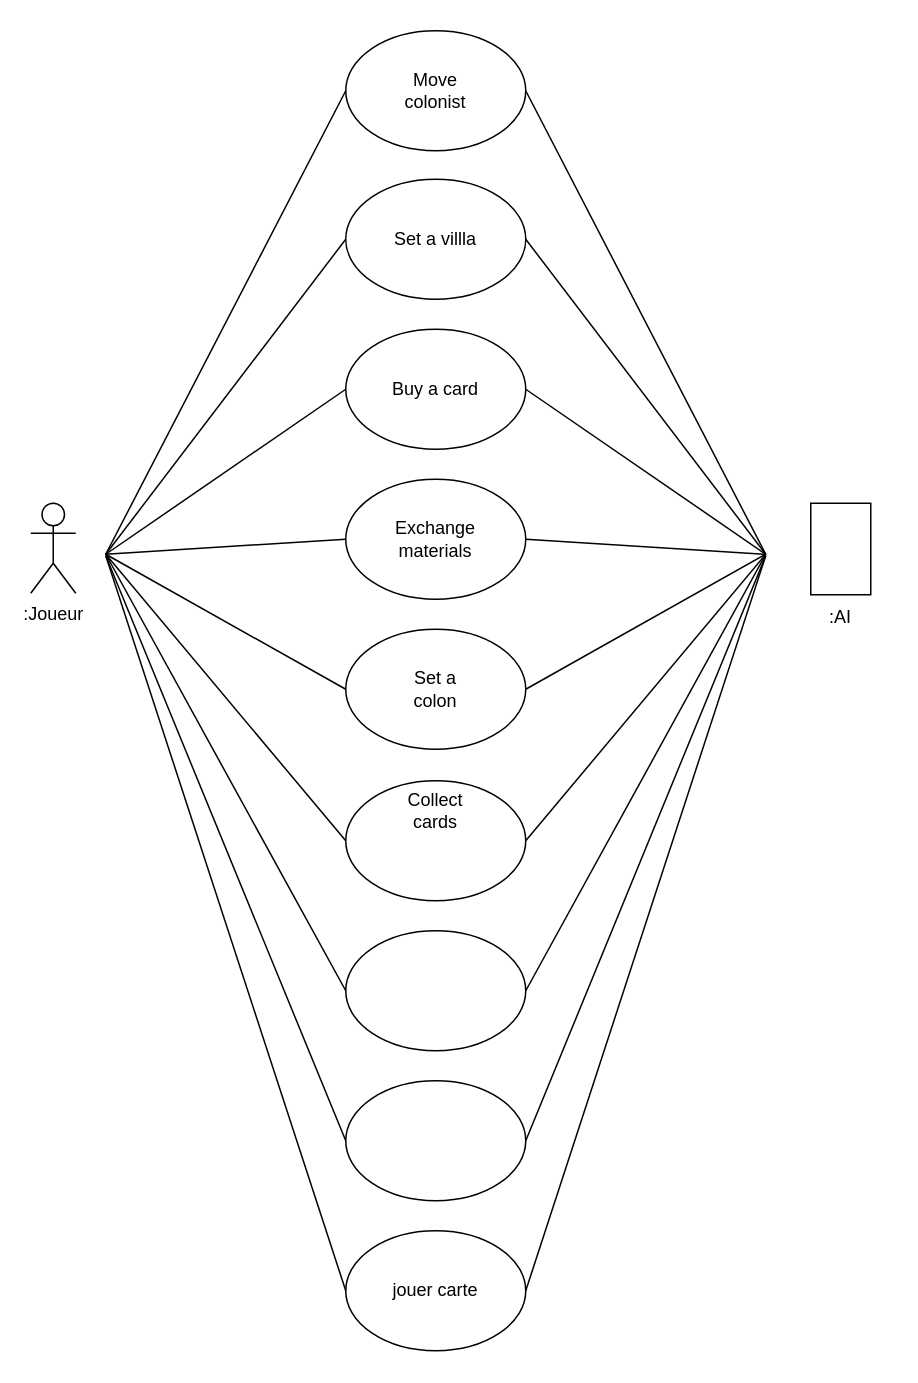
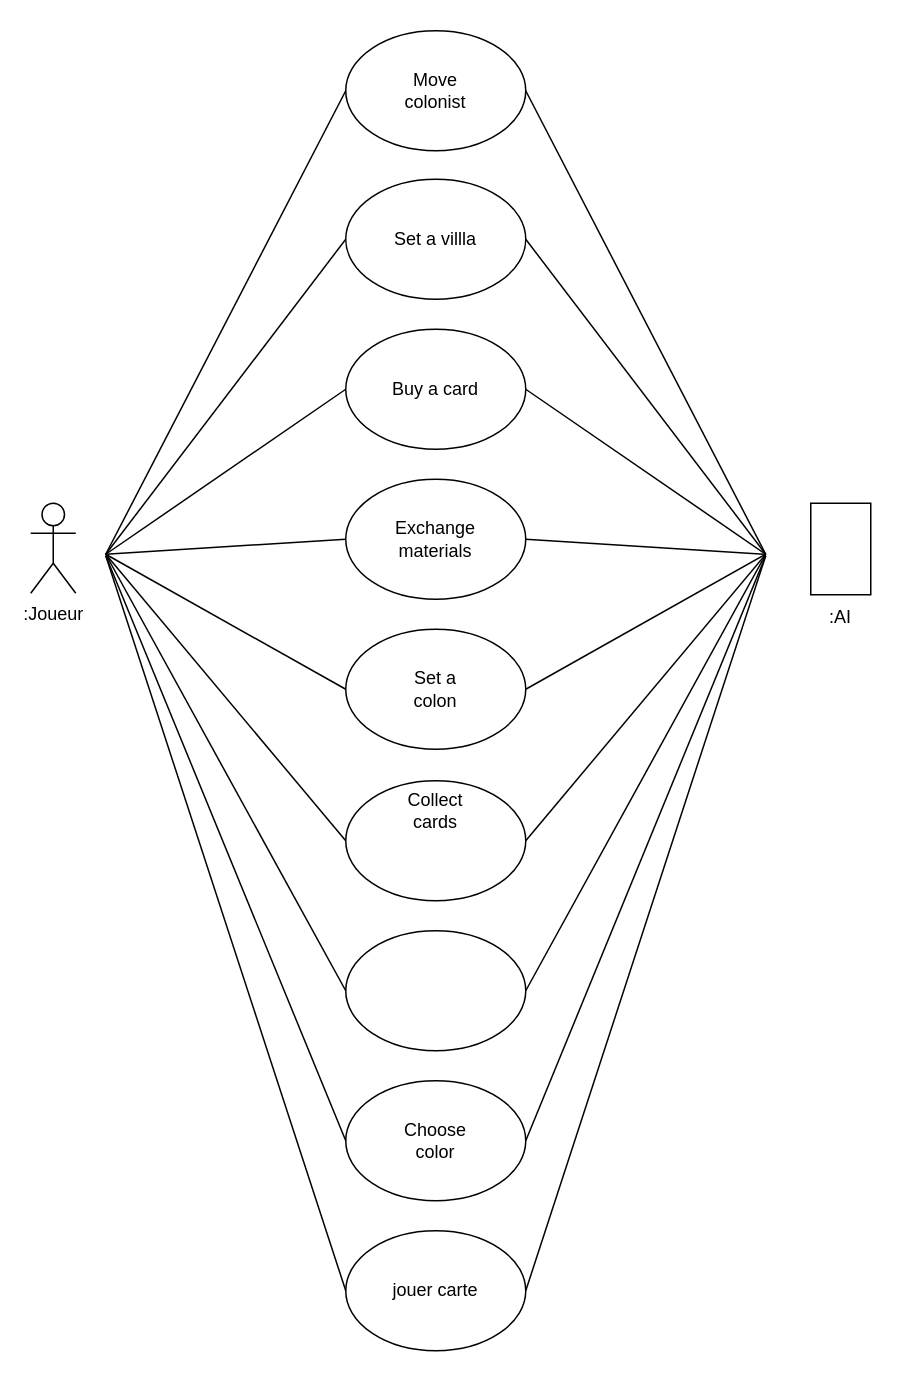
none -> (436, 1141)
